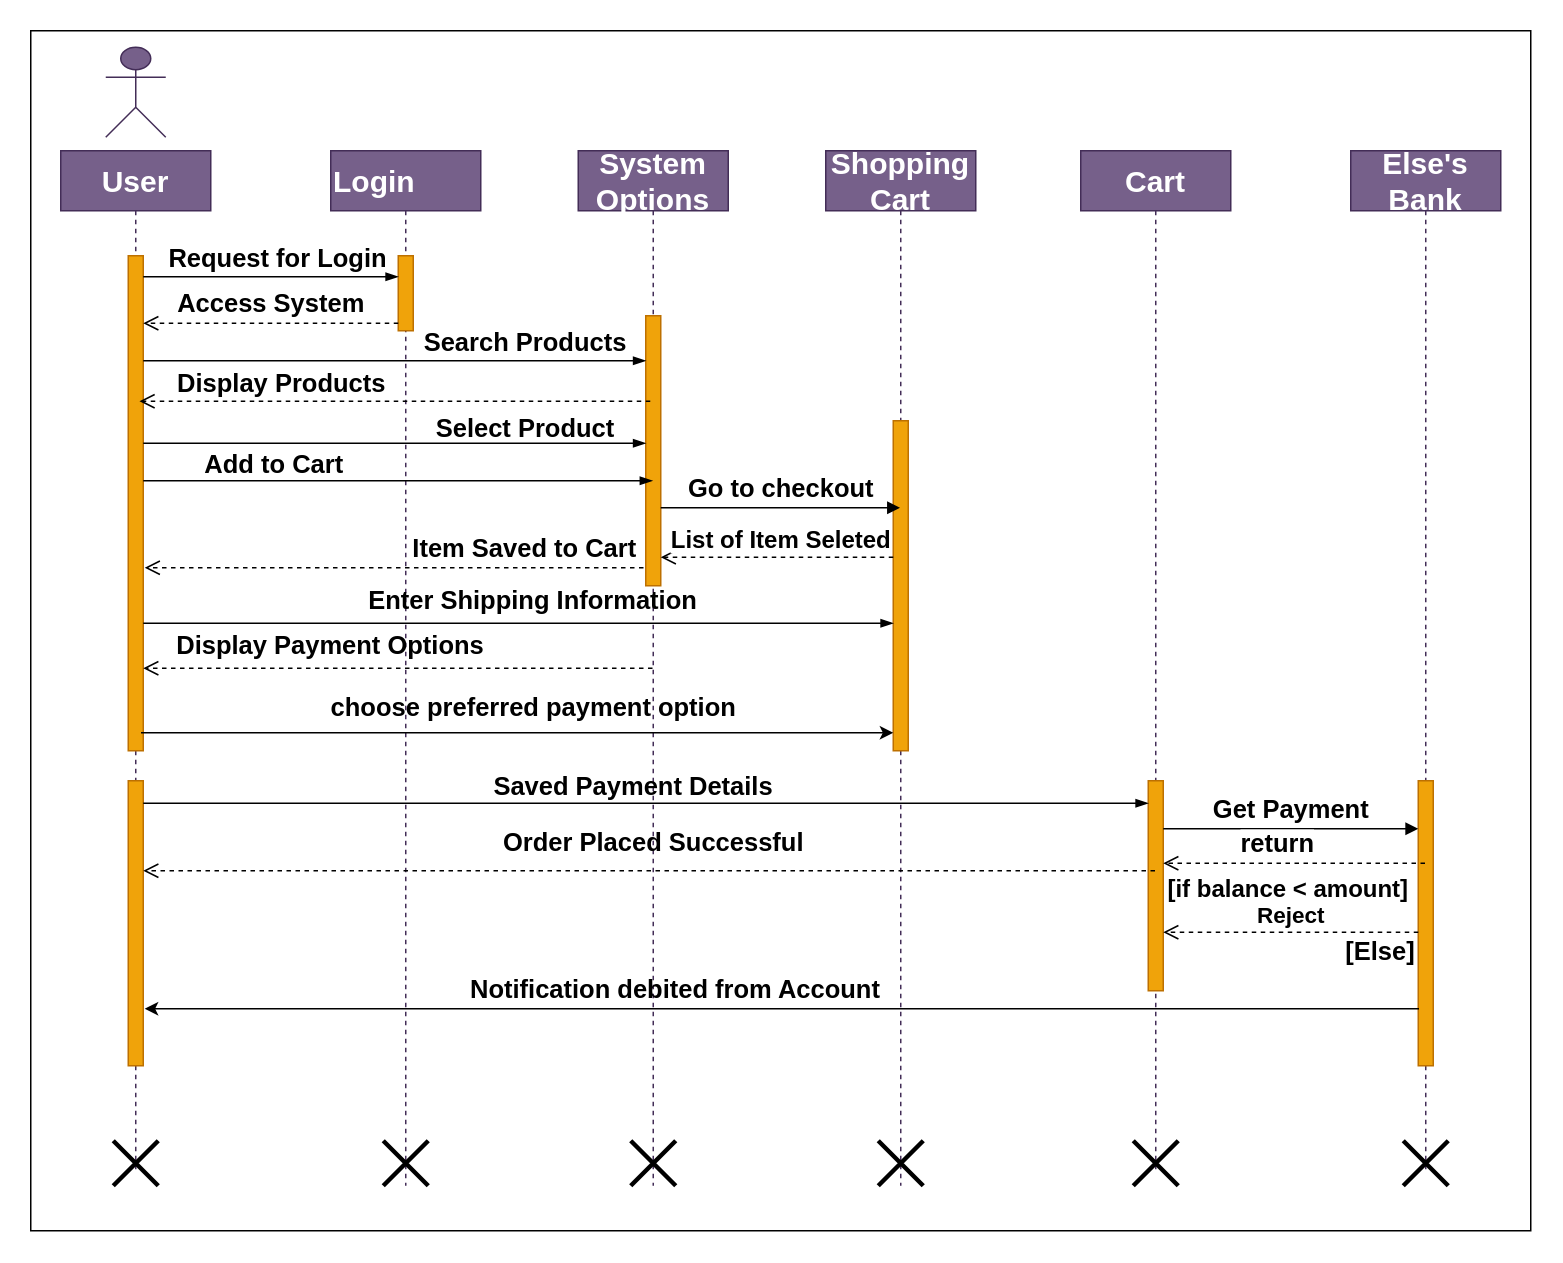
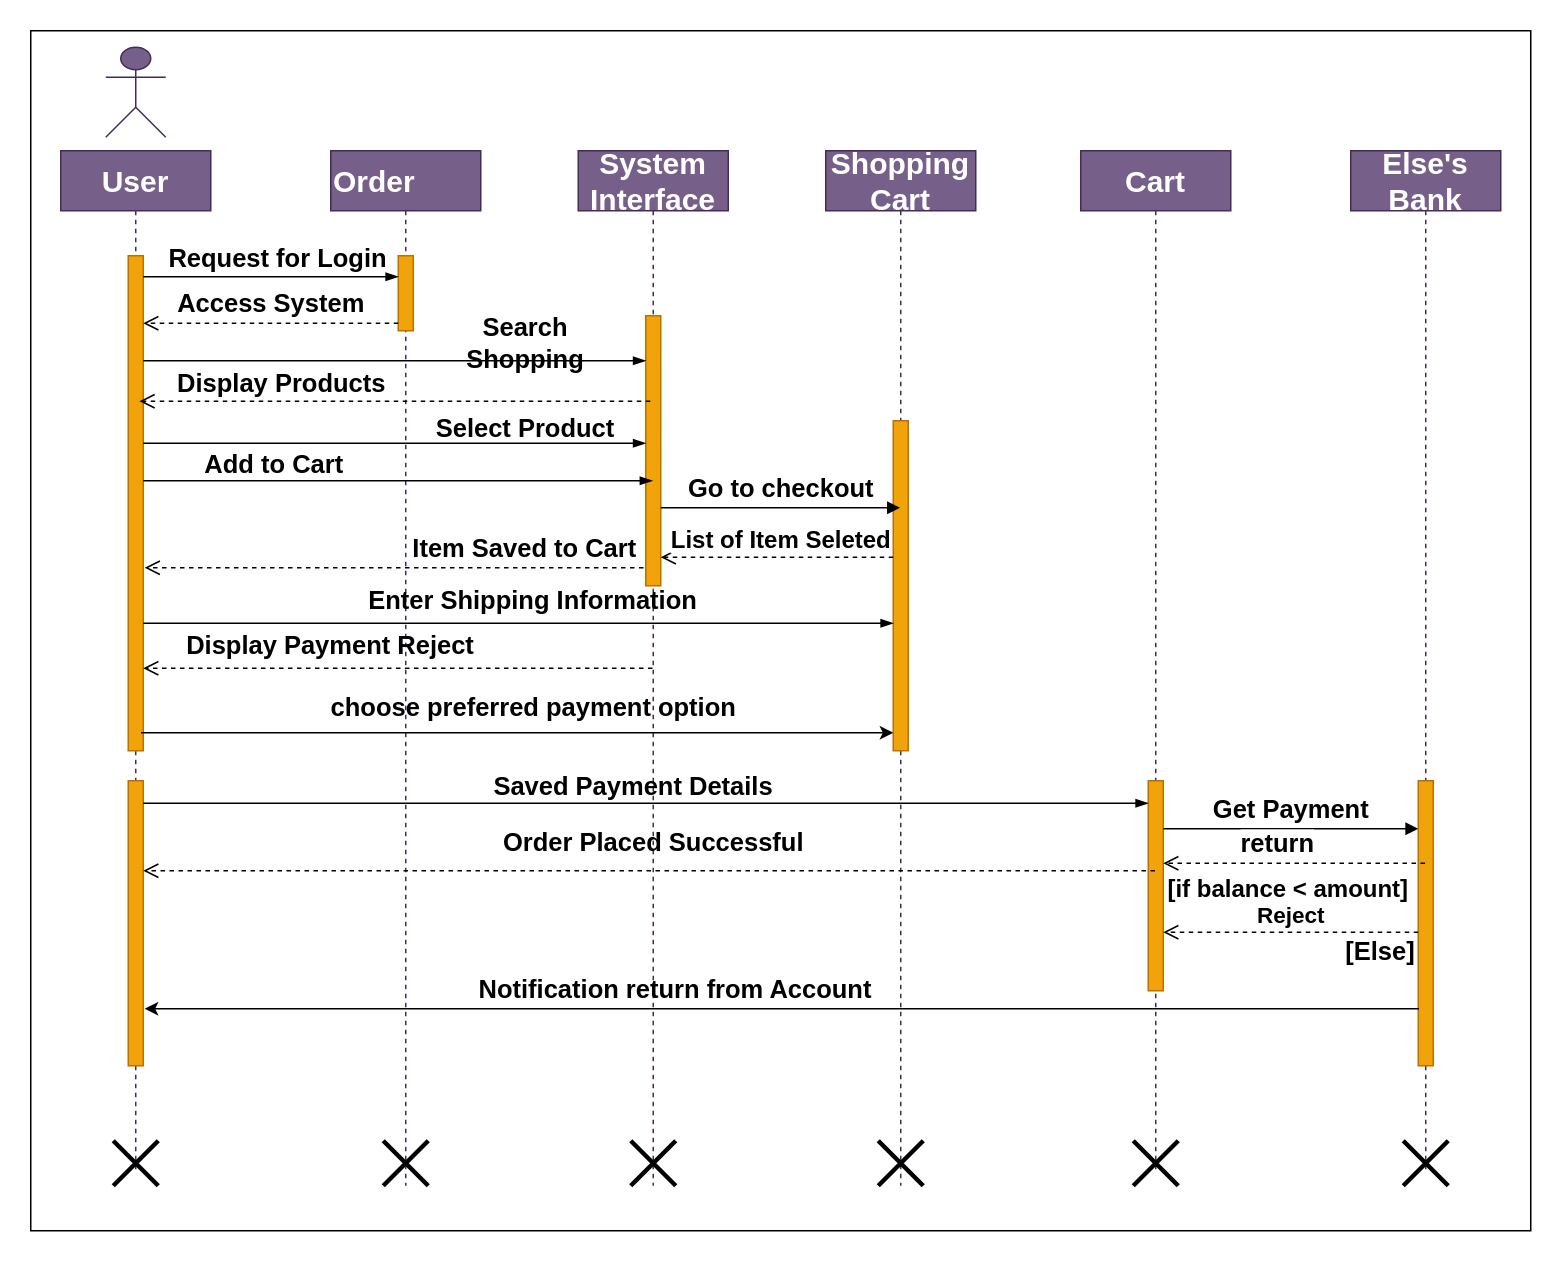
(372, 181) -> (376, 181)
(653, 181) -> (653, 181)
(526, 344) -> (526, 344)
(331, 647) -> (331, 647)
(676, 991) -> (676, 991)
